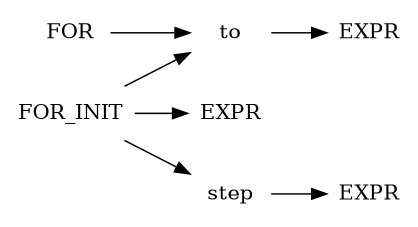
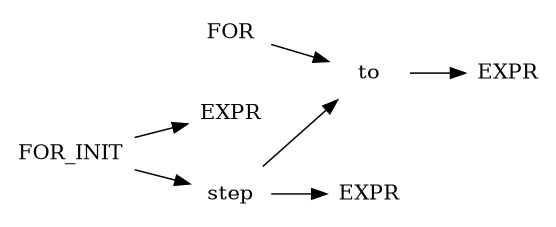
(150, 73) -> (294, 138)
